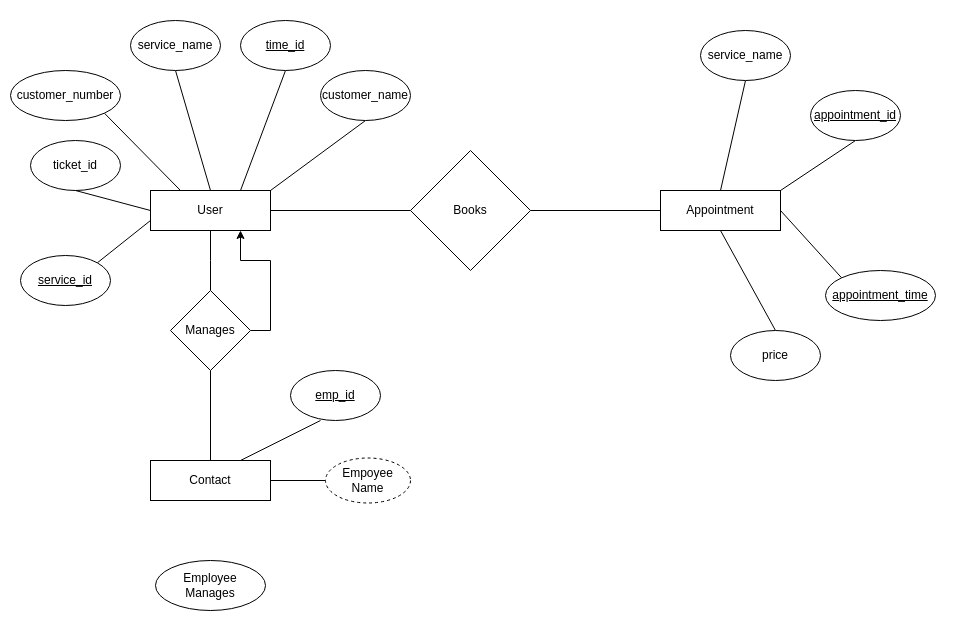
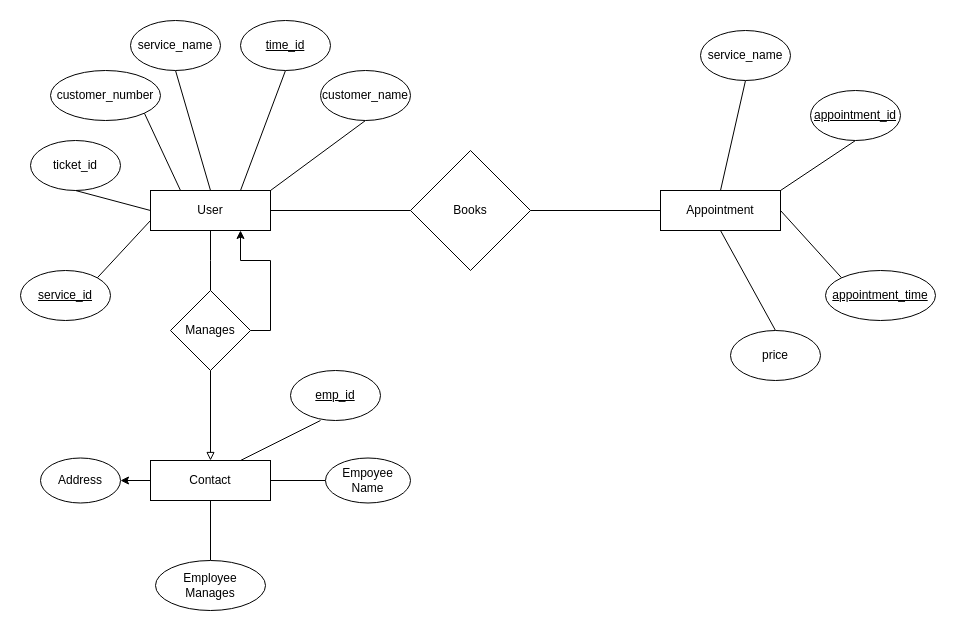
(66, 96) -> (106, 96)
(66, 281) -> (66, 296)
(211, 454) -> (211, 451)
none -> (81, 481)
none -> (132, 481)
(368, 481) -> (368, 481)
none -> (211, 531)
